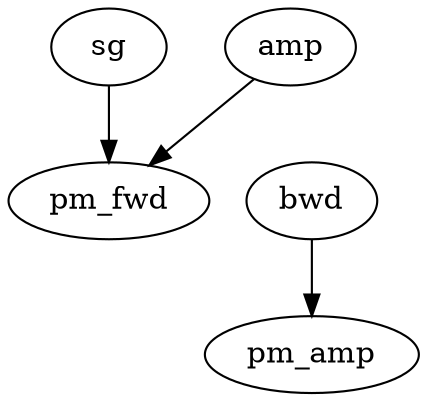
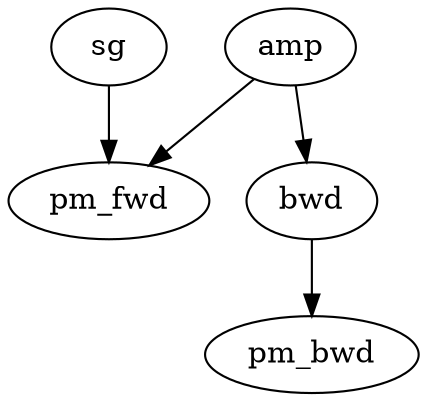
none -> (300, 113)
(312, 355) -> (312, 355)
